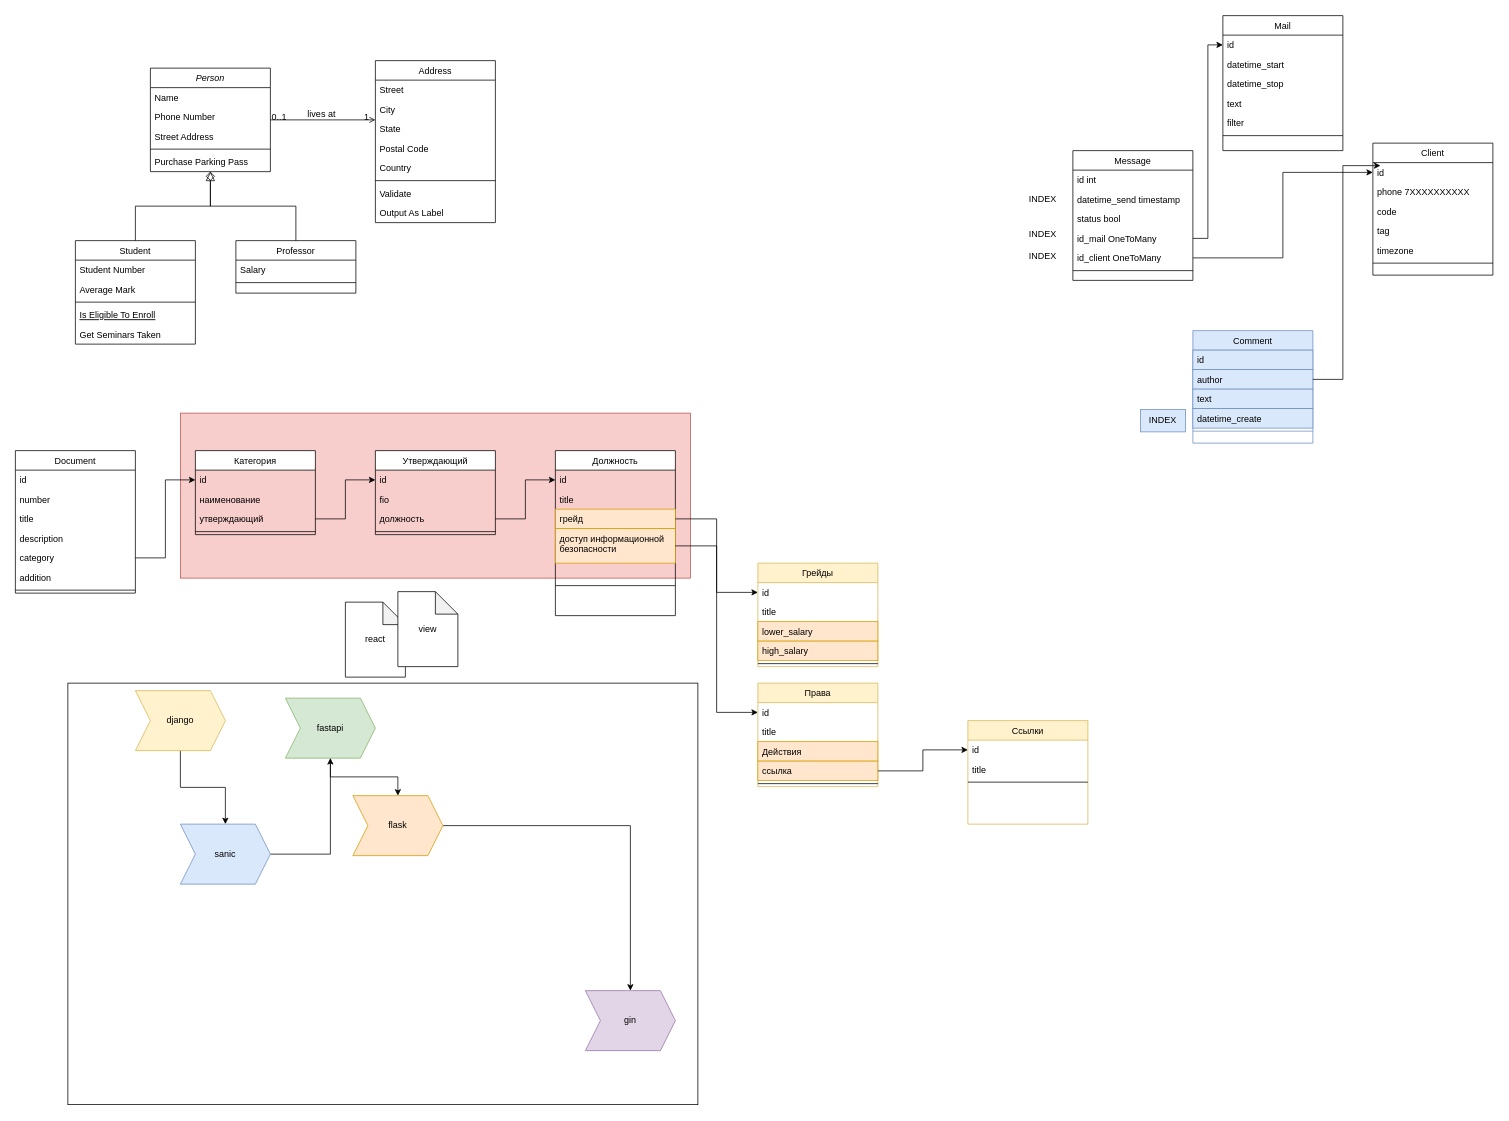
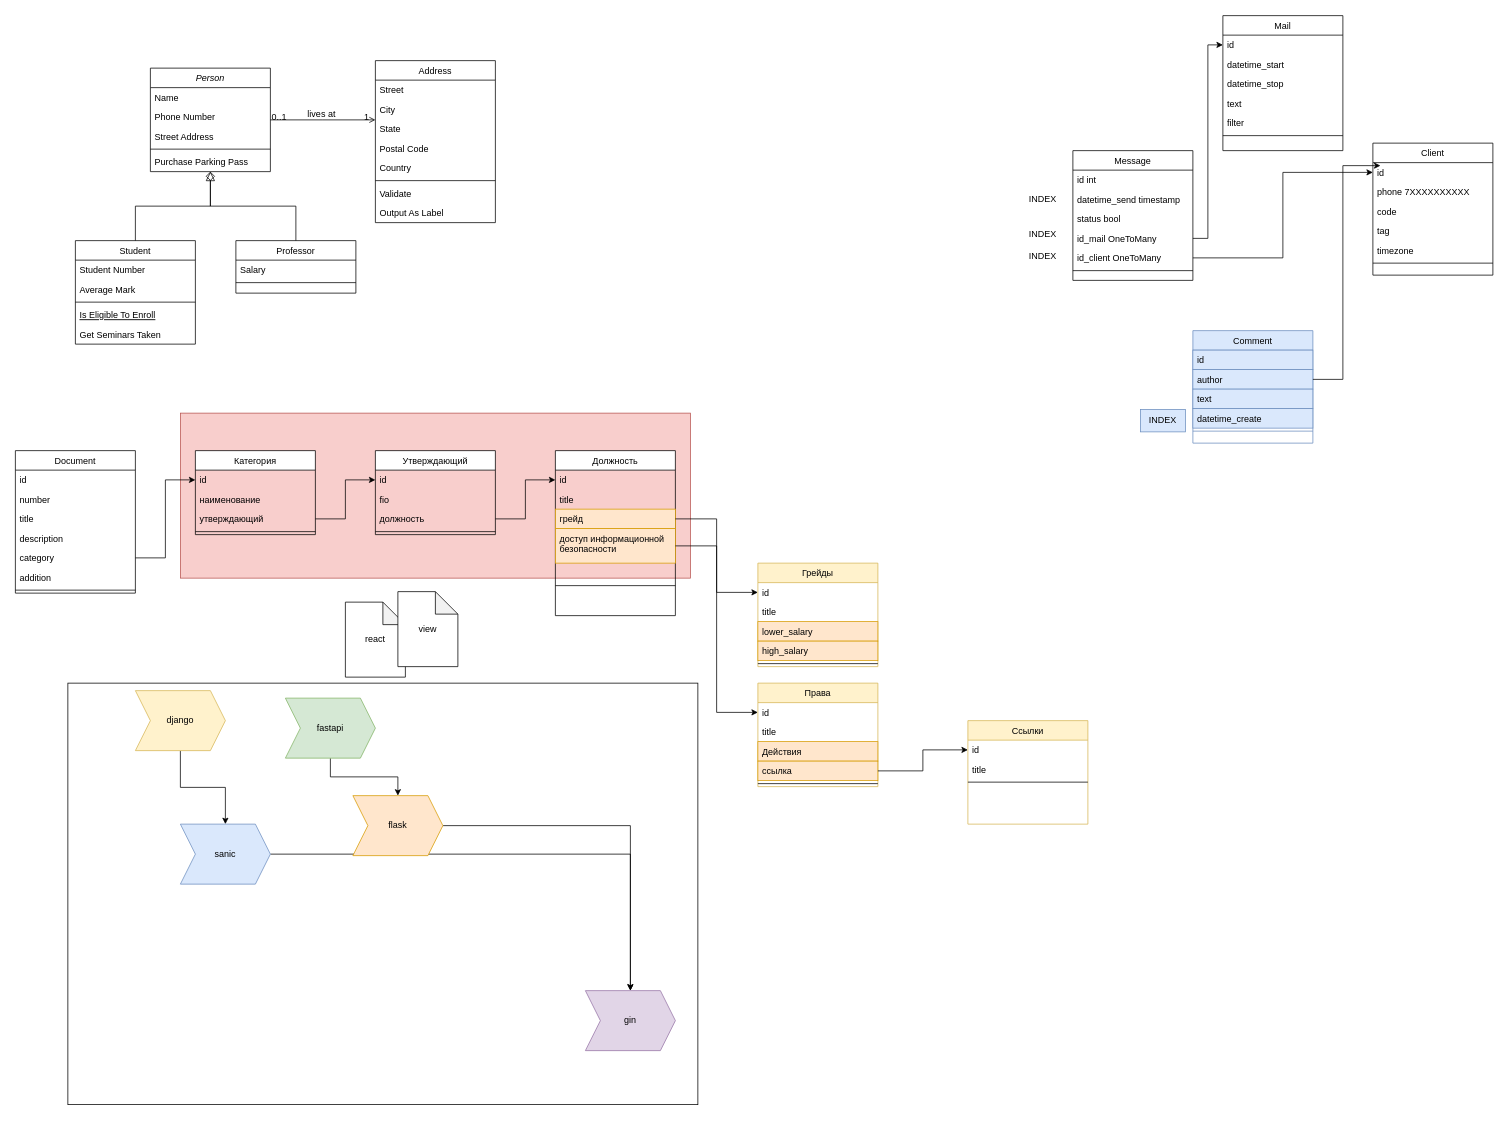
(330, 817) -> (527, 854)
